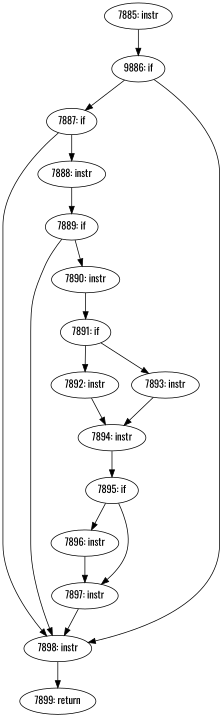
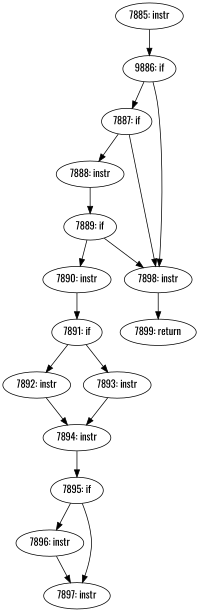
(73, 619) -> none
